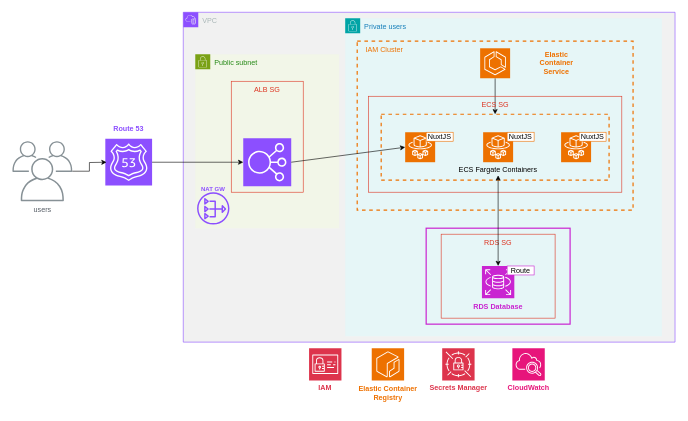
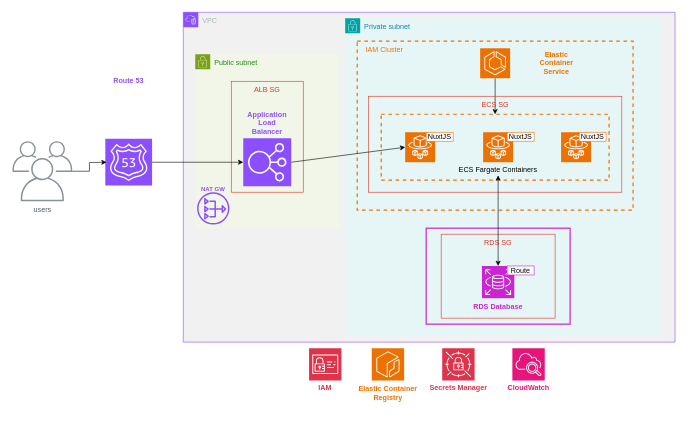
(389, 27) -> (391, 27)
none -> (267, 123)
(129, 129) -> (129, 81)
